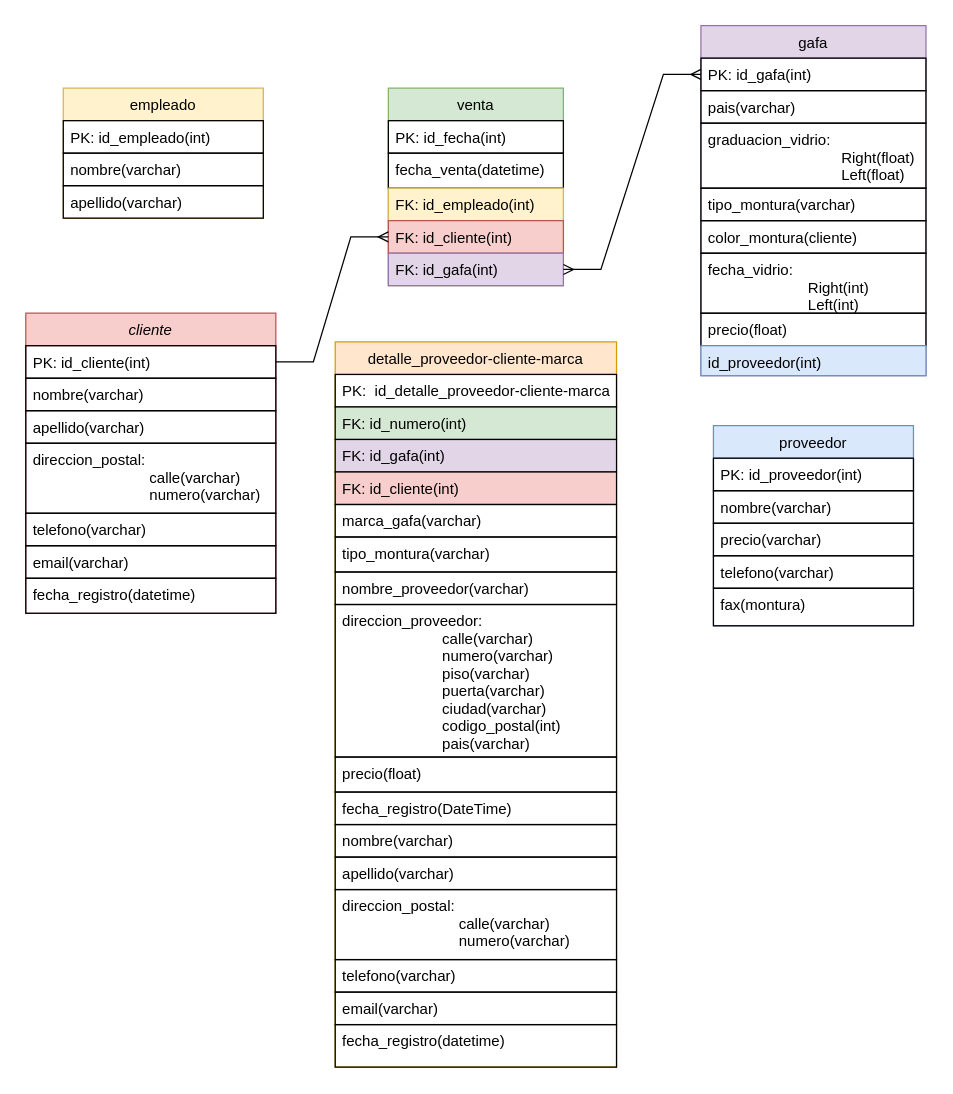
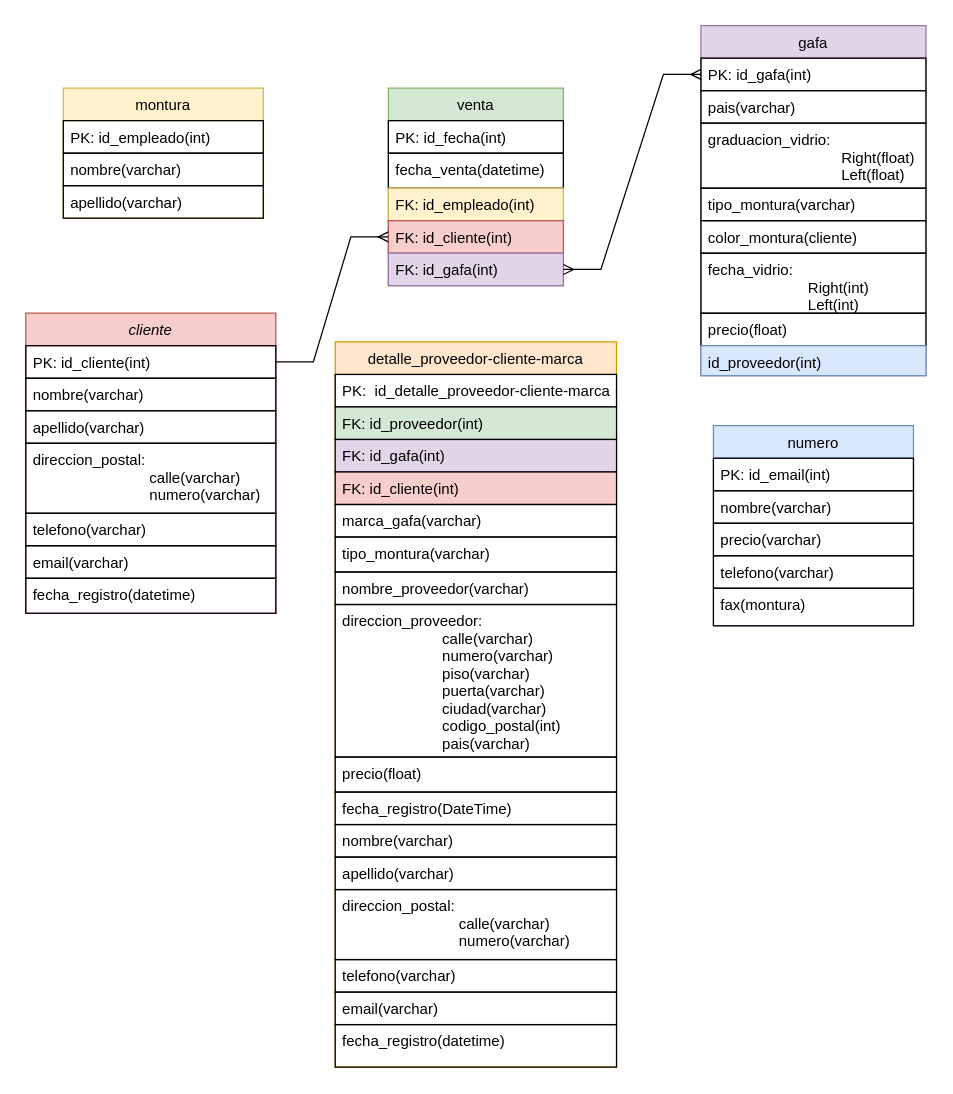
(163, 105) -> (163, 105)
(410, 424) -> (422, 424)
(813, 443) -> (813, 443)
(800, 475) -> (780, 475)
